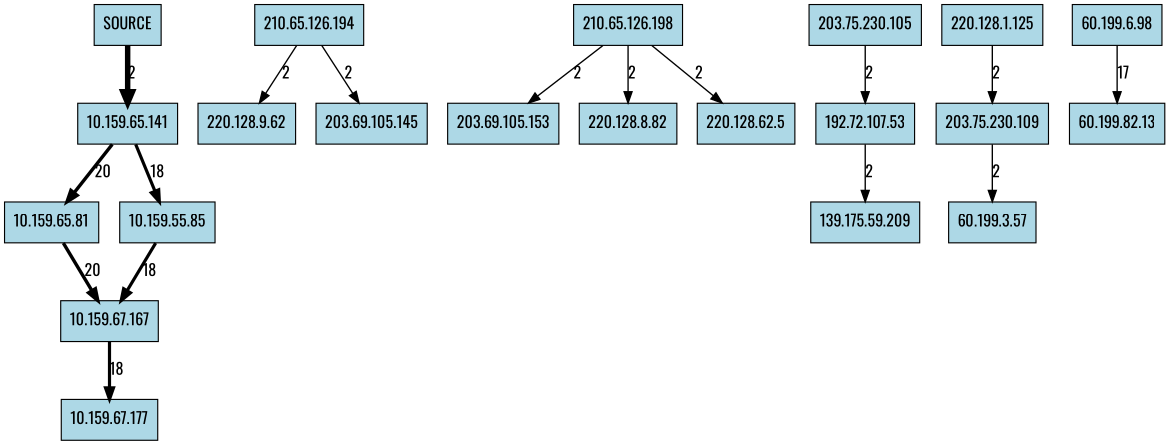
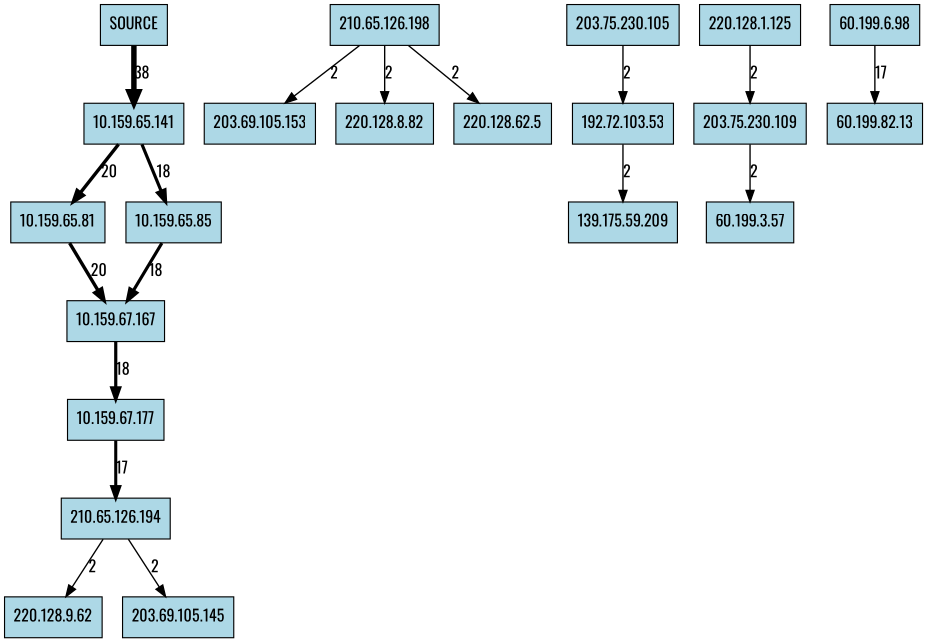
(132, 74) -> (142, 74)
(865, 124) -> (623, 124)
(167, 222) -> (174, 222)
none -> (116, 464)
